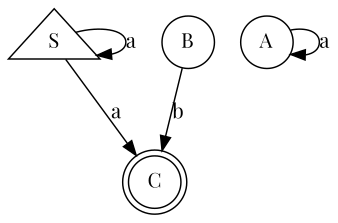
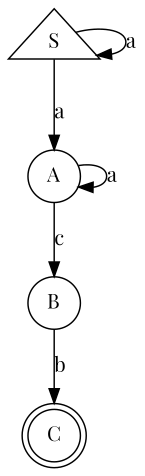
(97, 101) -> (54, 97)
none -> (54, 232)
